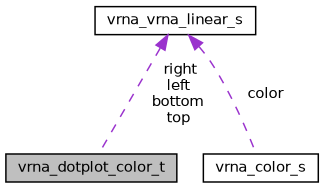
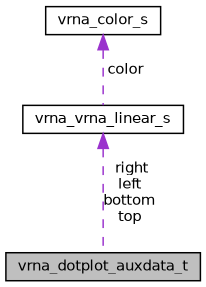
(231, 98) -> (103, 78)
(91, 168) -> (103, 267)
